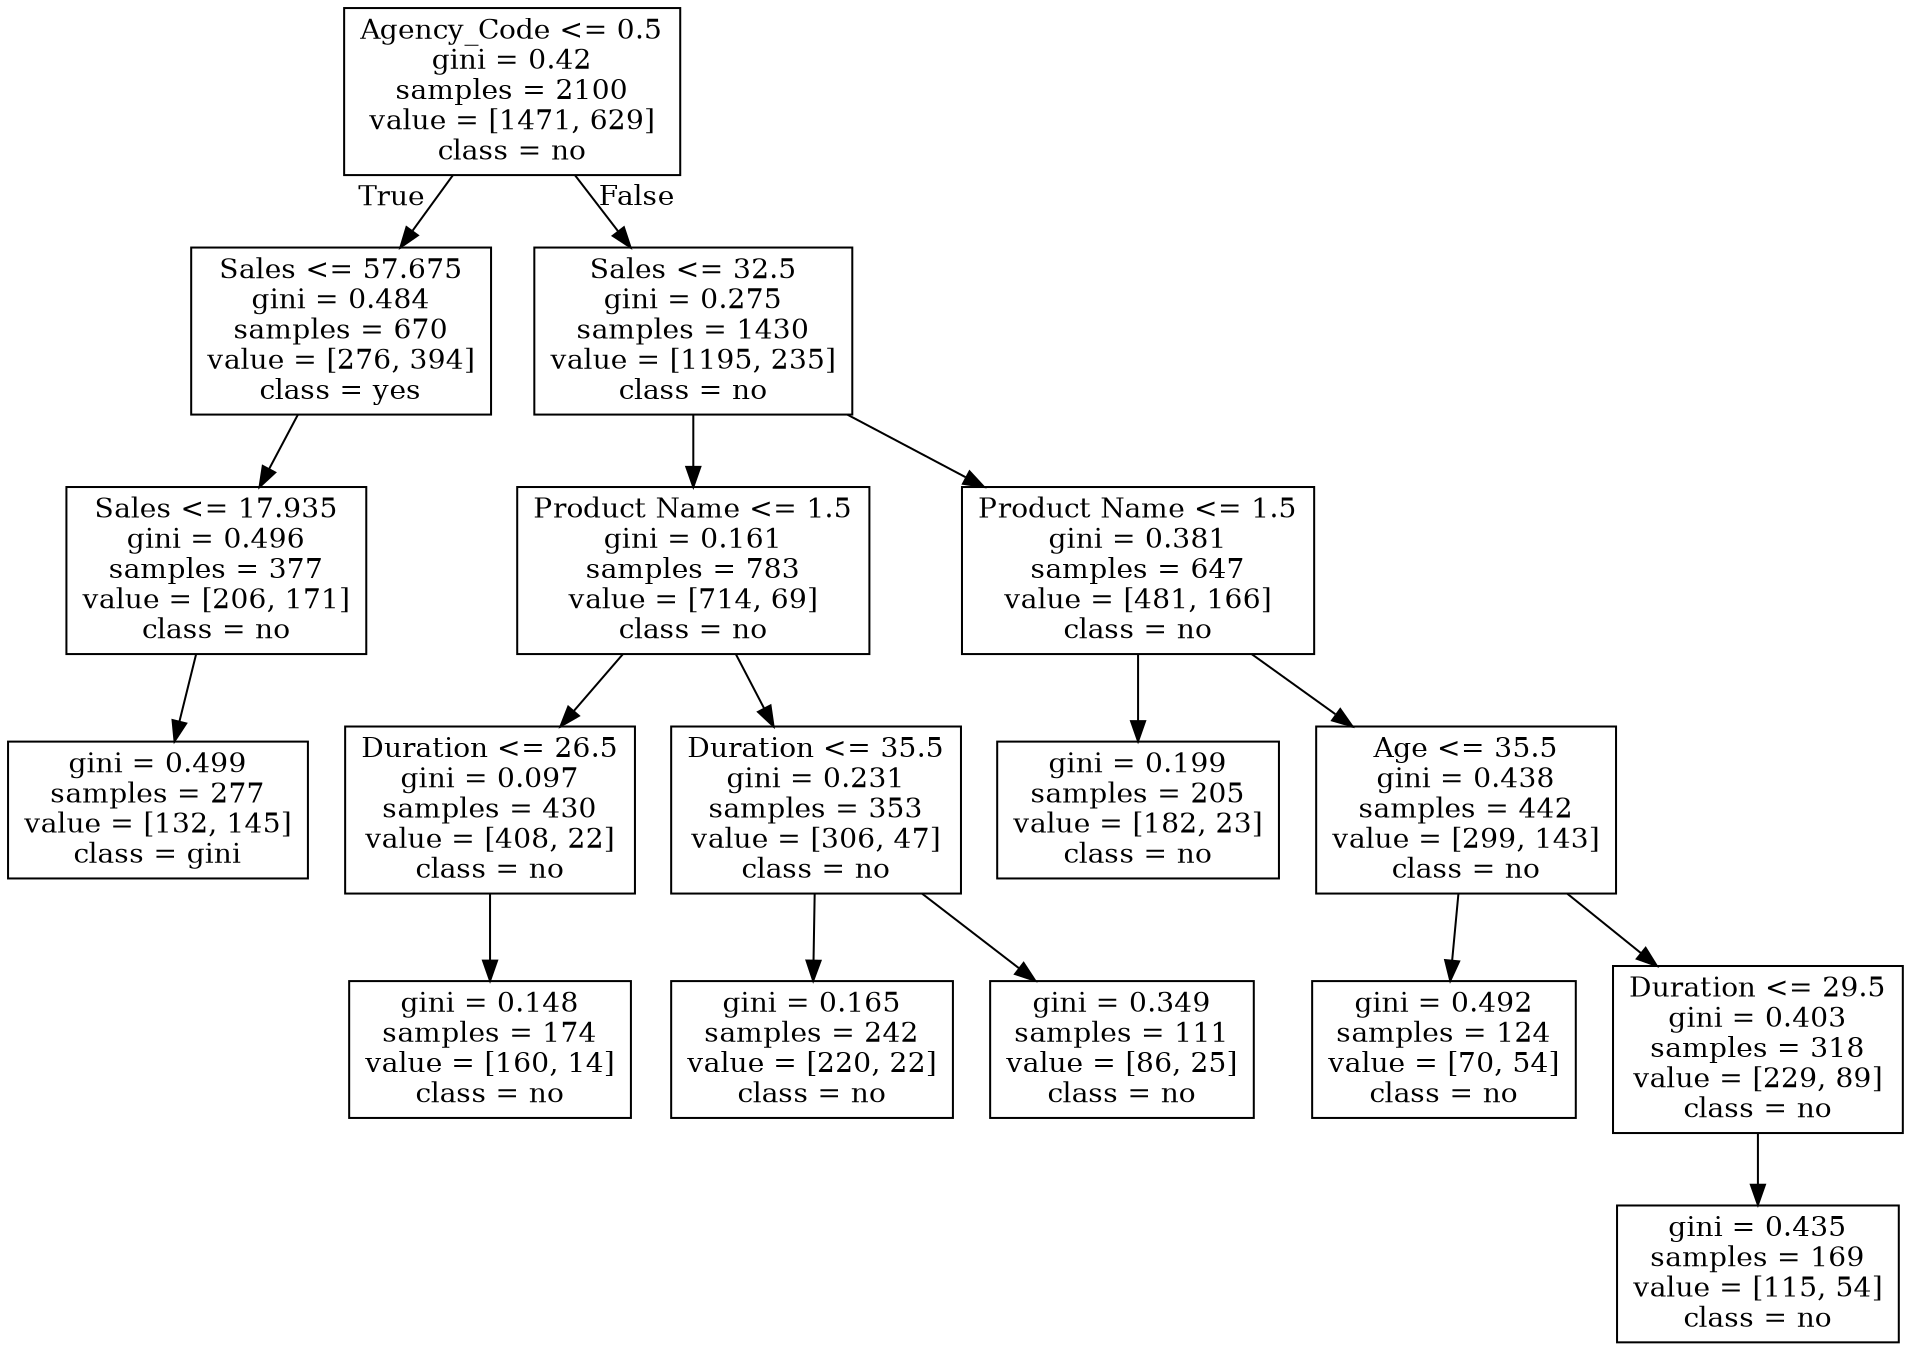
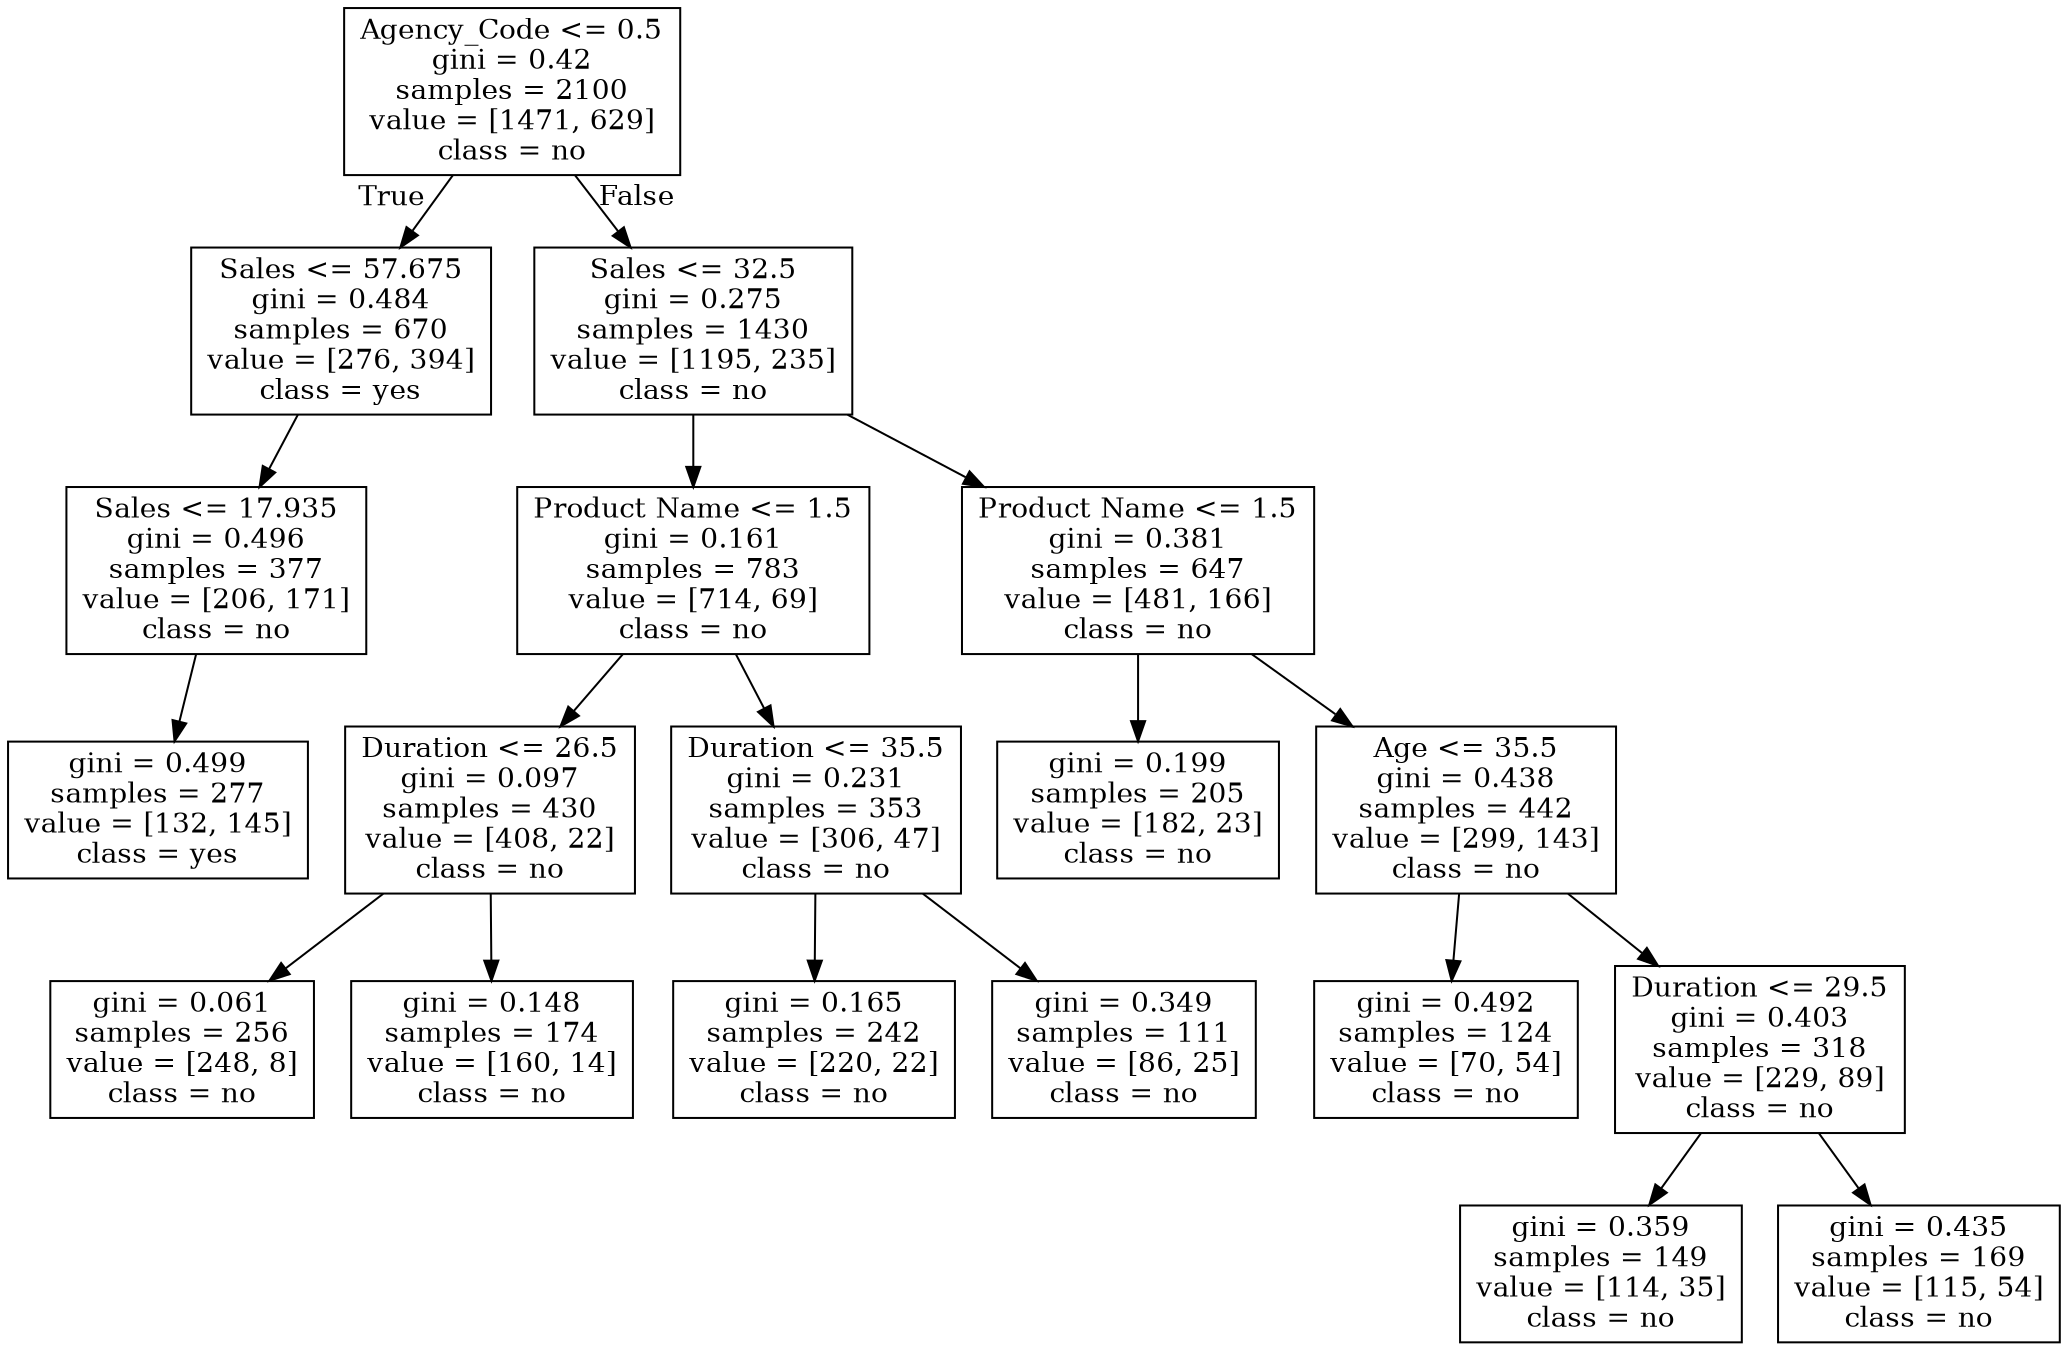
(158, 810) -> (158, 810)
none -> (182, 1050)
none -> (1601, 1274)
